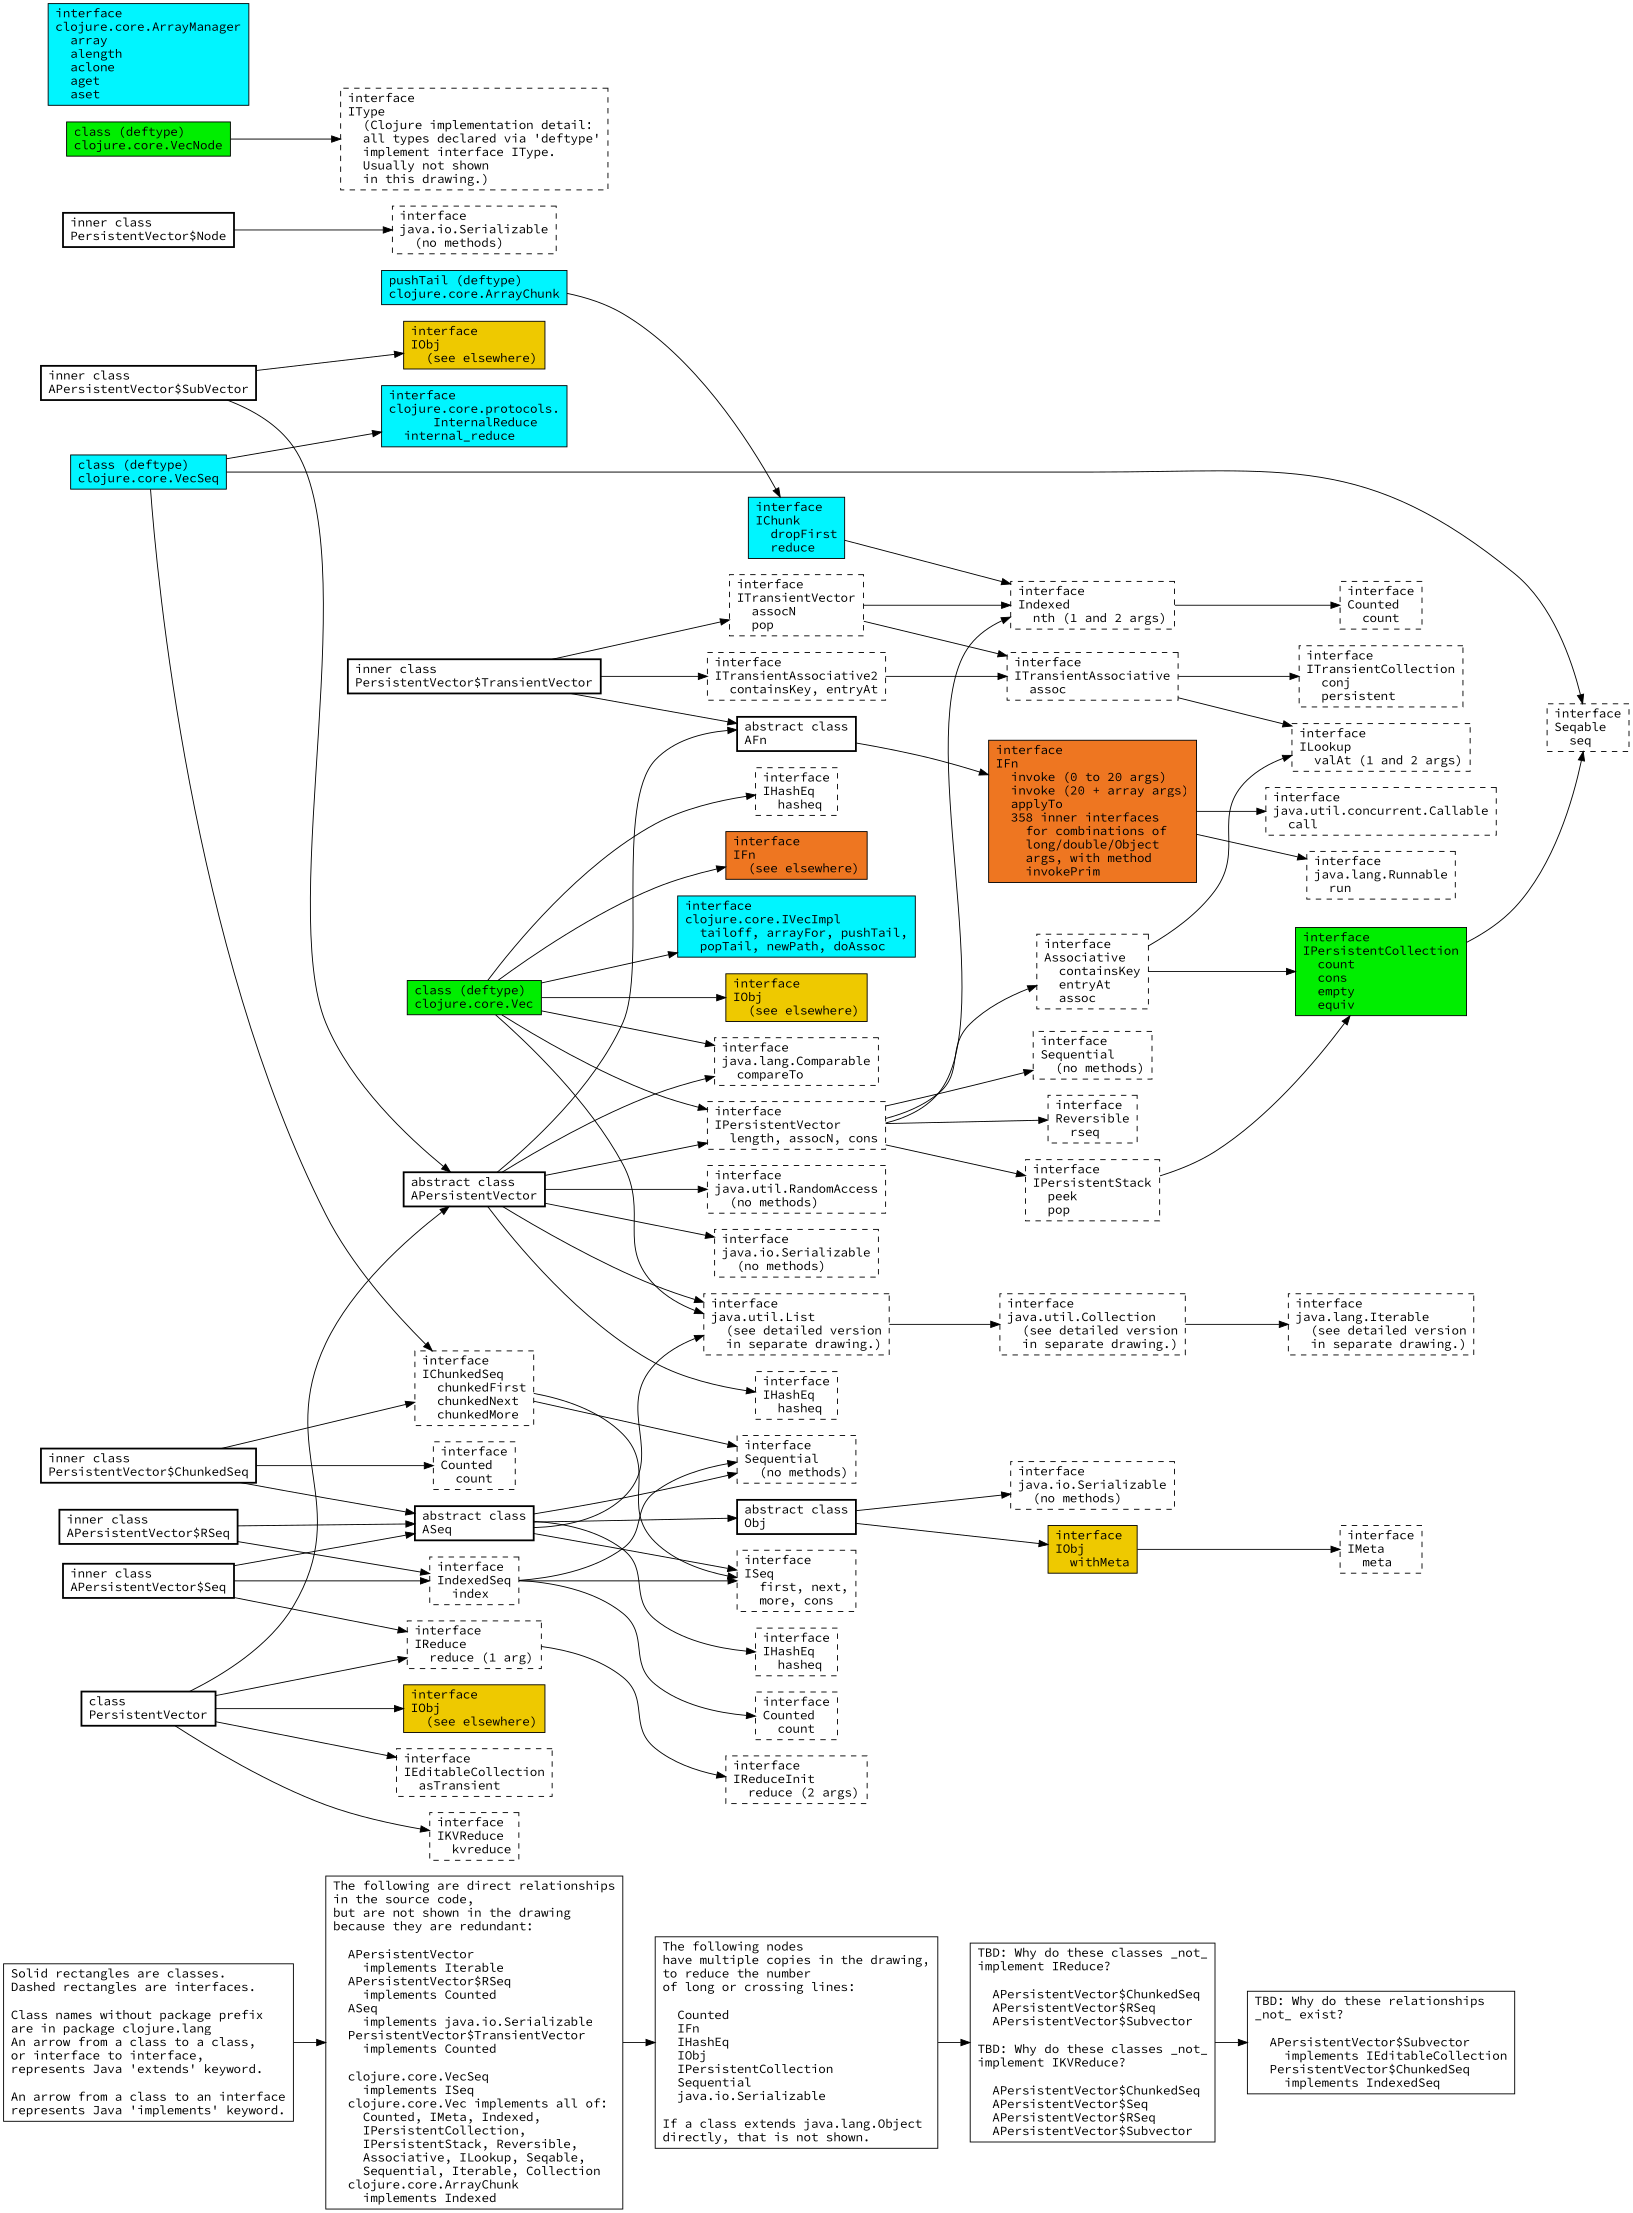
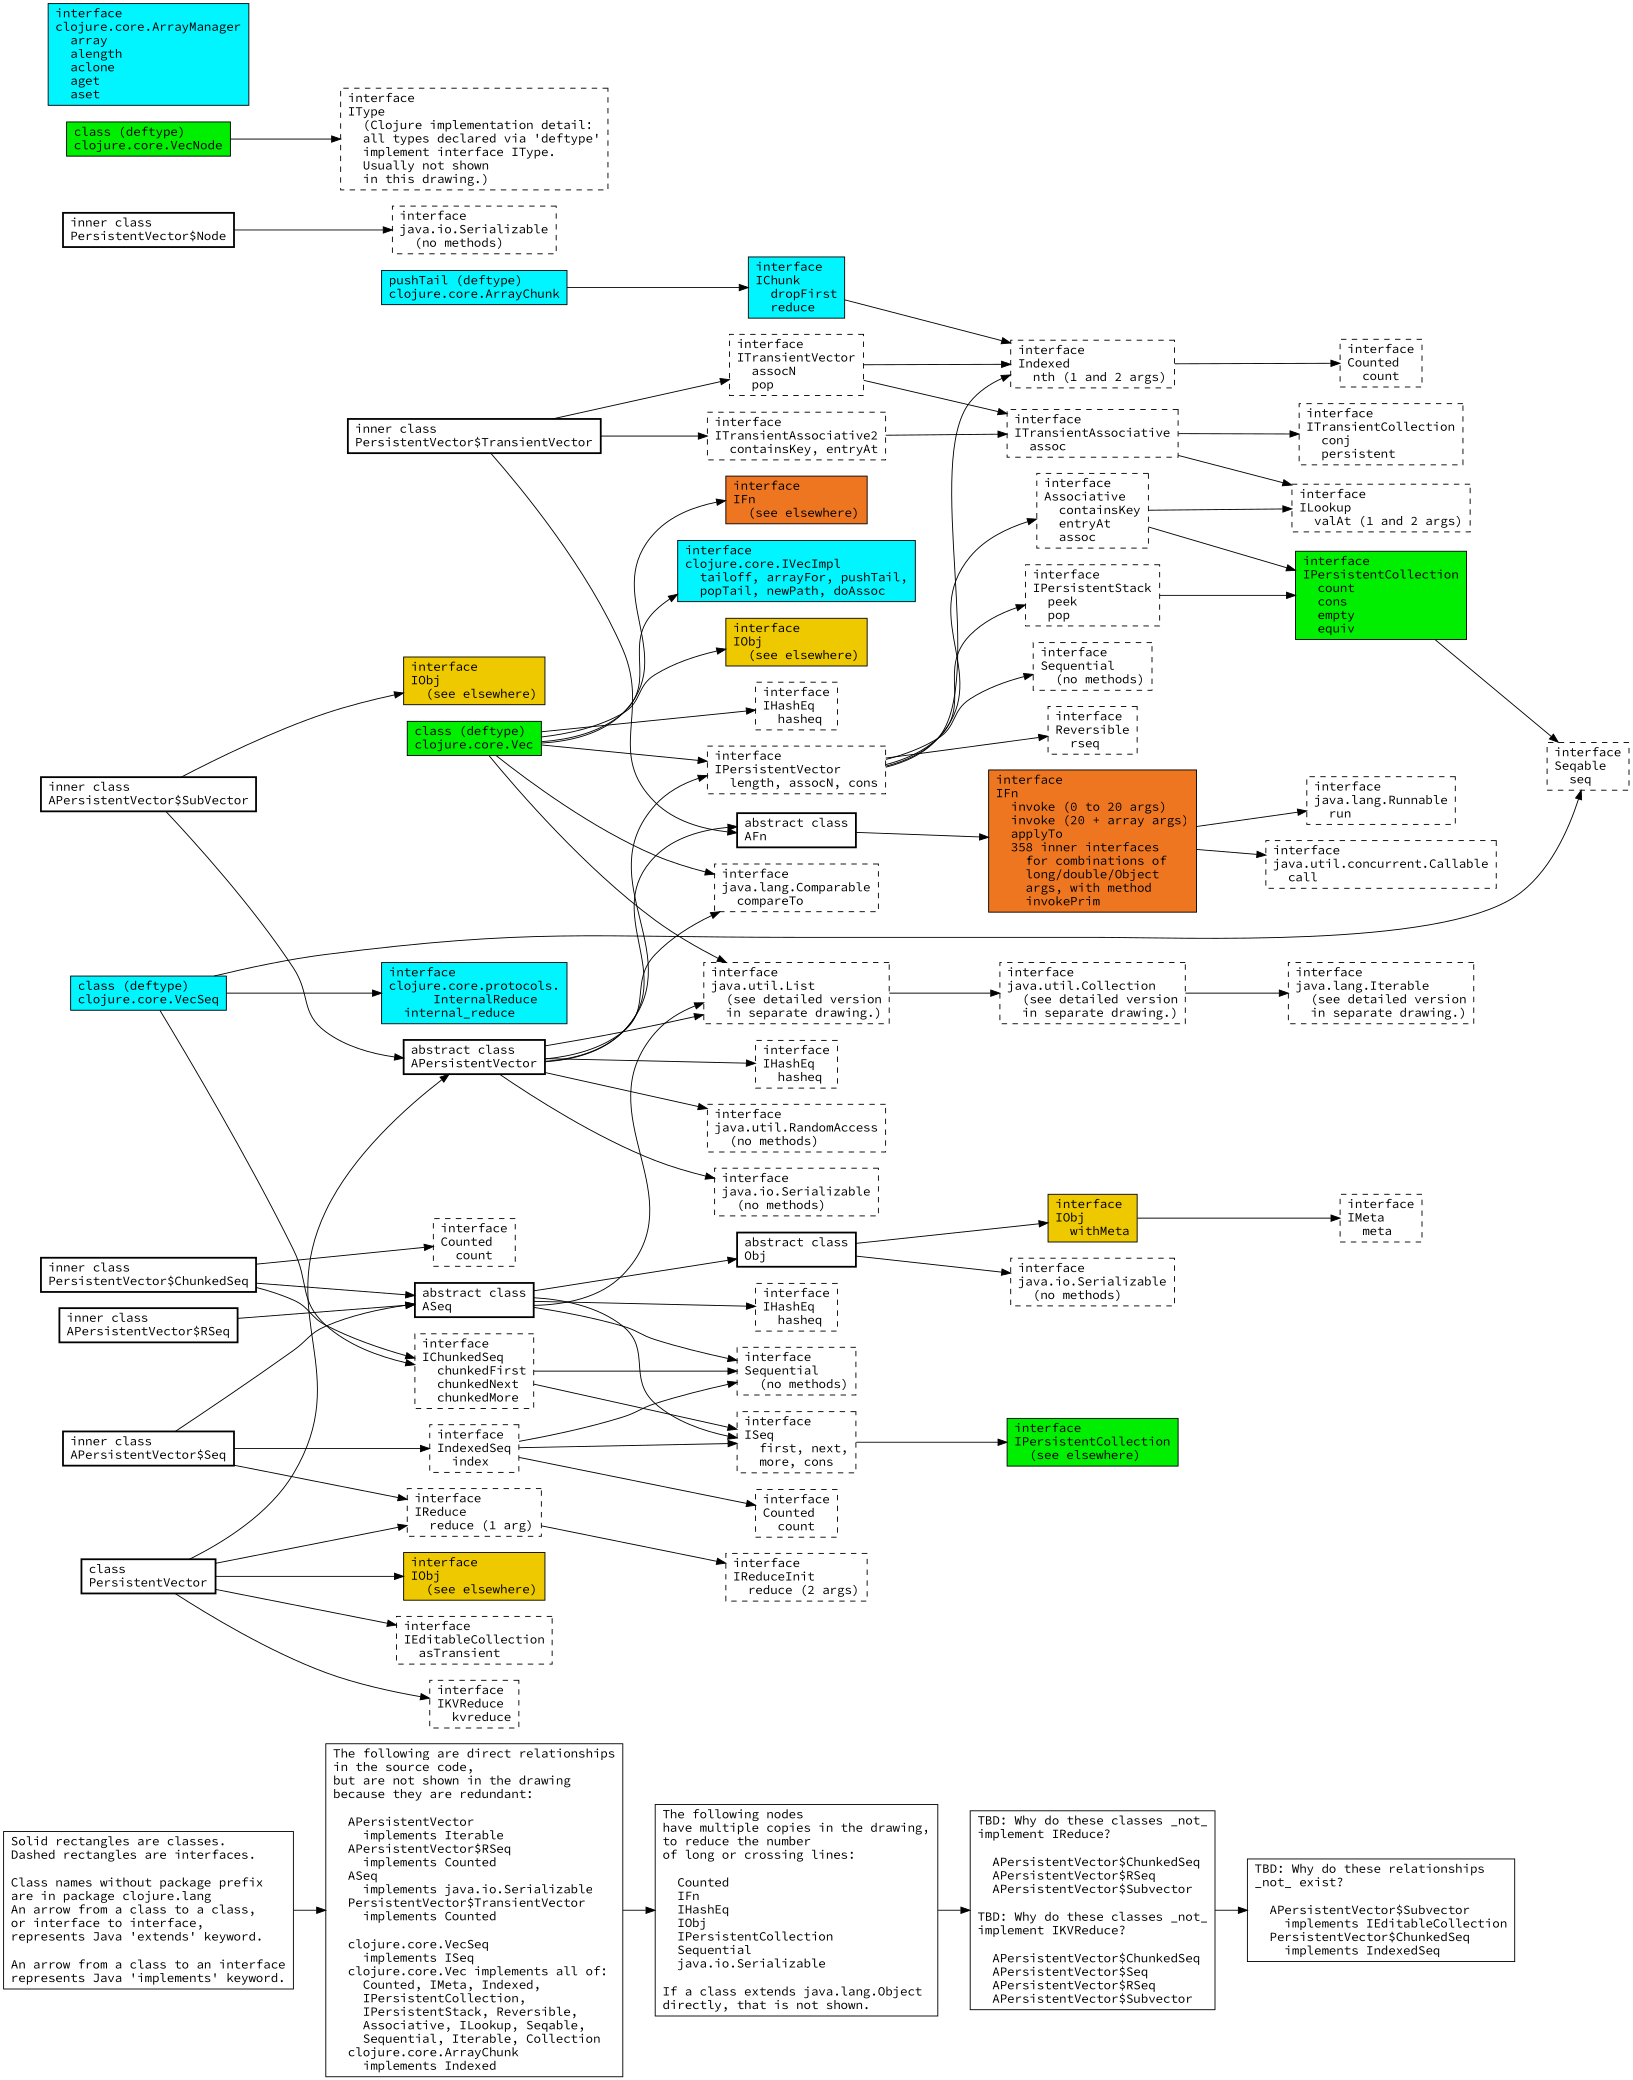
none -> (1093, 1442)
(329, 1557) -> none
